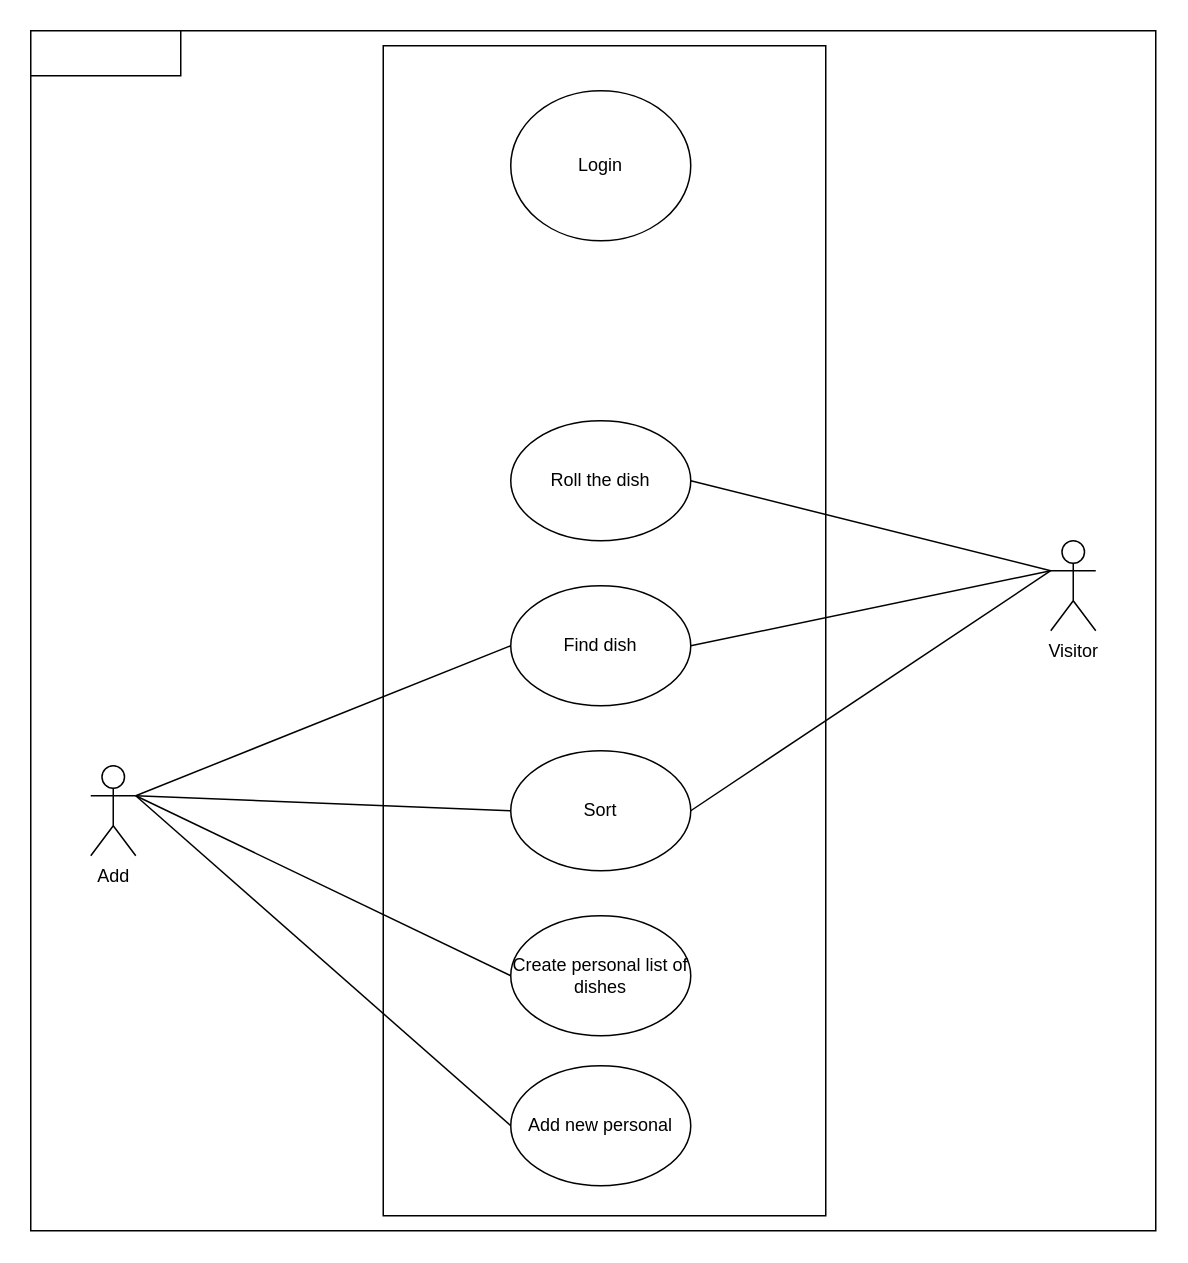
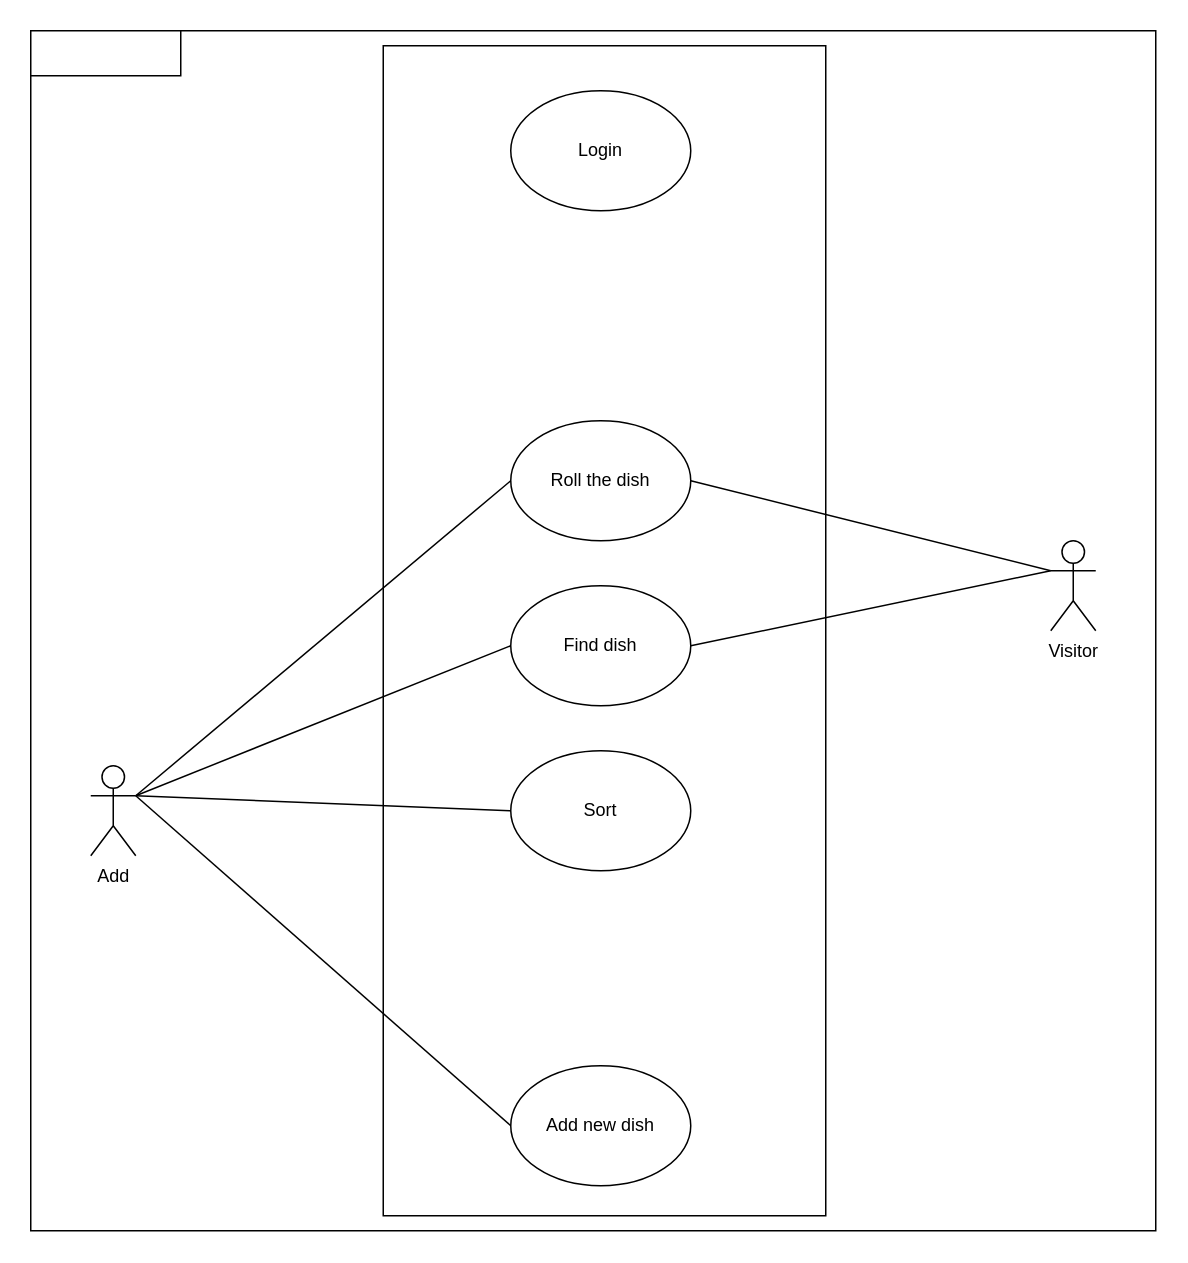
(601, 166) -> (601, 151)
none -> (326, 636)
(869, 692) -> none
(327, 888) -> none
(601, 976) -> none
(601, 1126) -> (601, 1126)
